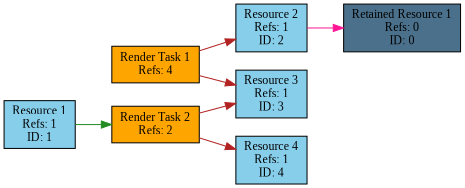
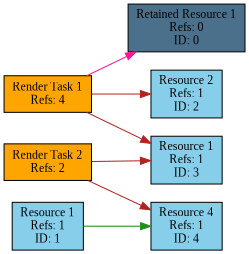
(320, 28) -> (107, 66)
(271, 94) -> (187, 160)
(88, 125) -> (112, 226)
